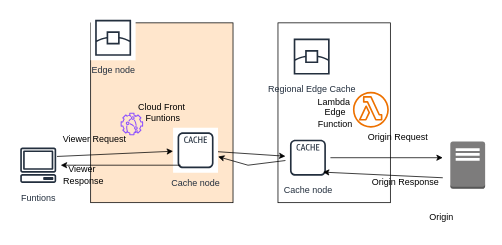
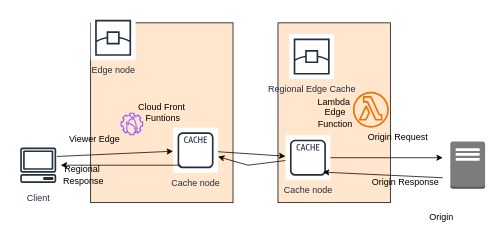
(334, 113) -> (334, 113)
(95, 139) -> (95, 139)
(83, 175) -> (83, 175)
(38, 199) -> (38, 199)
